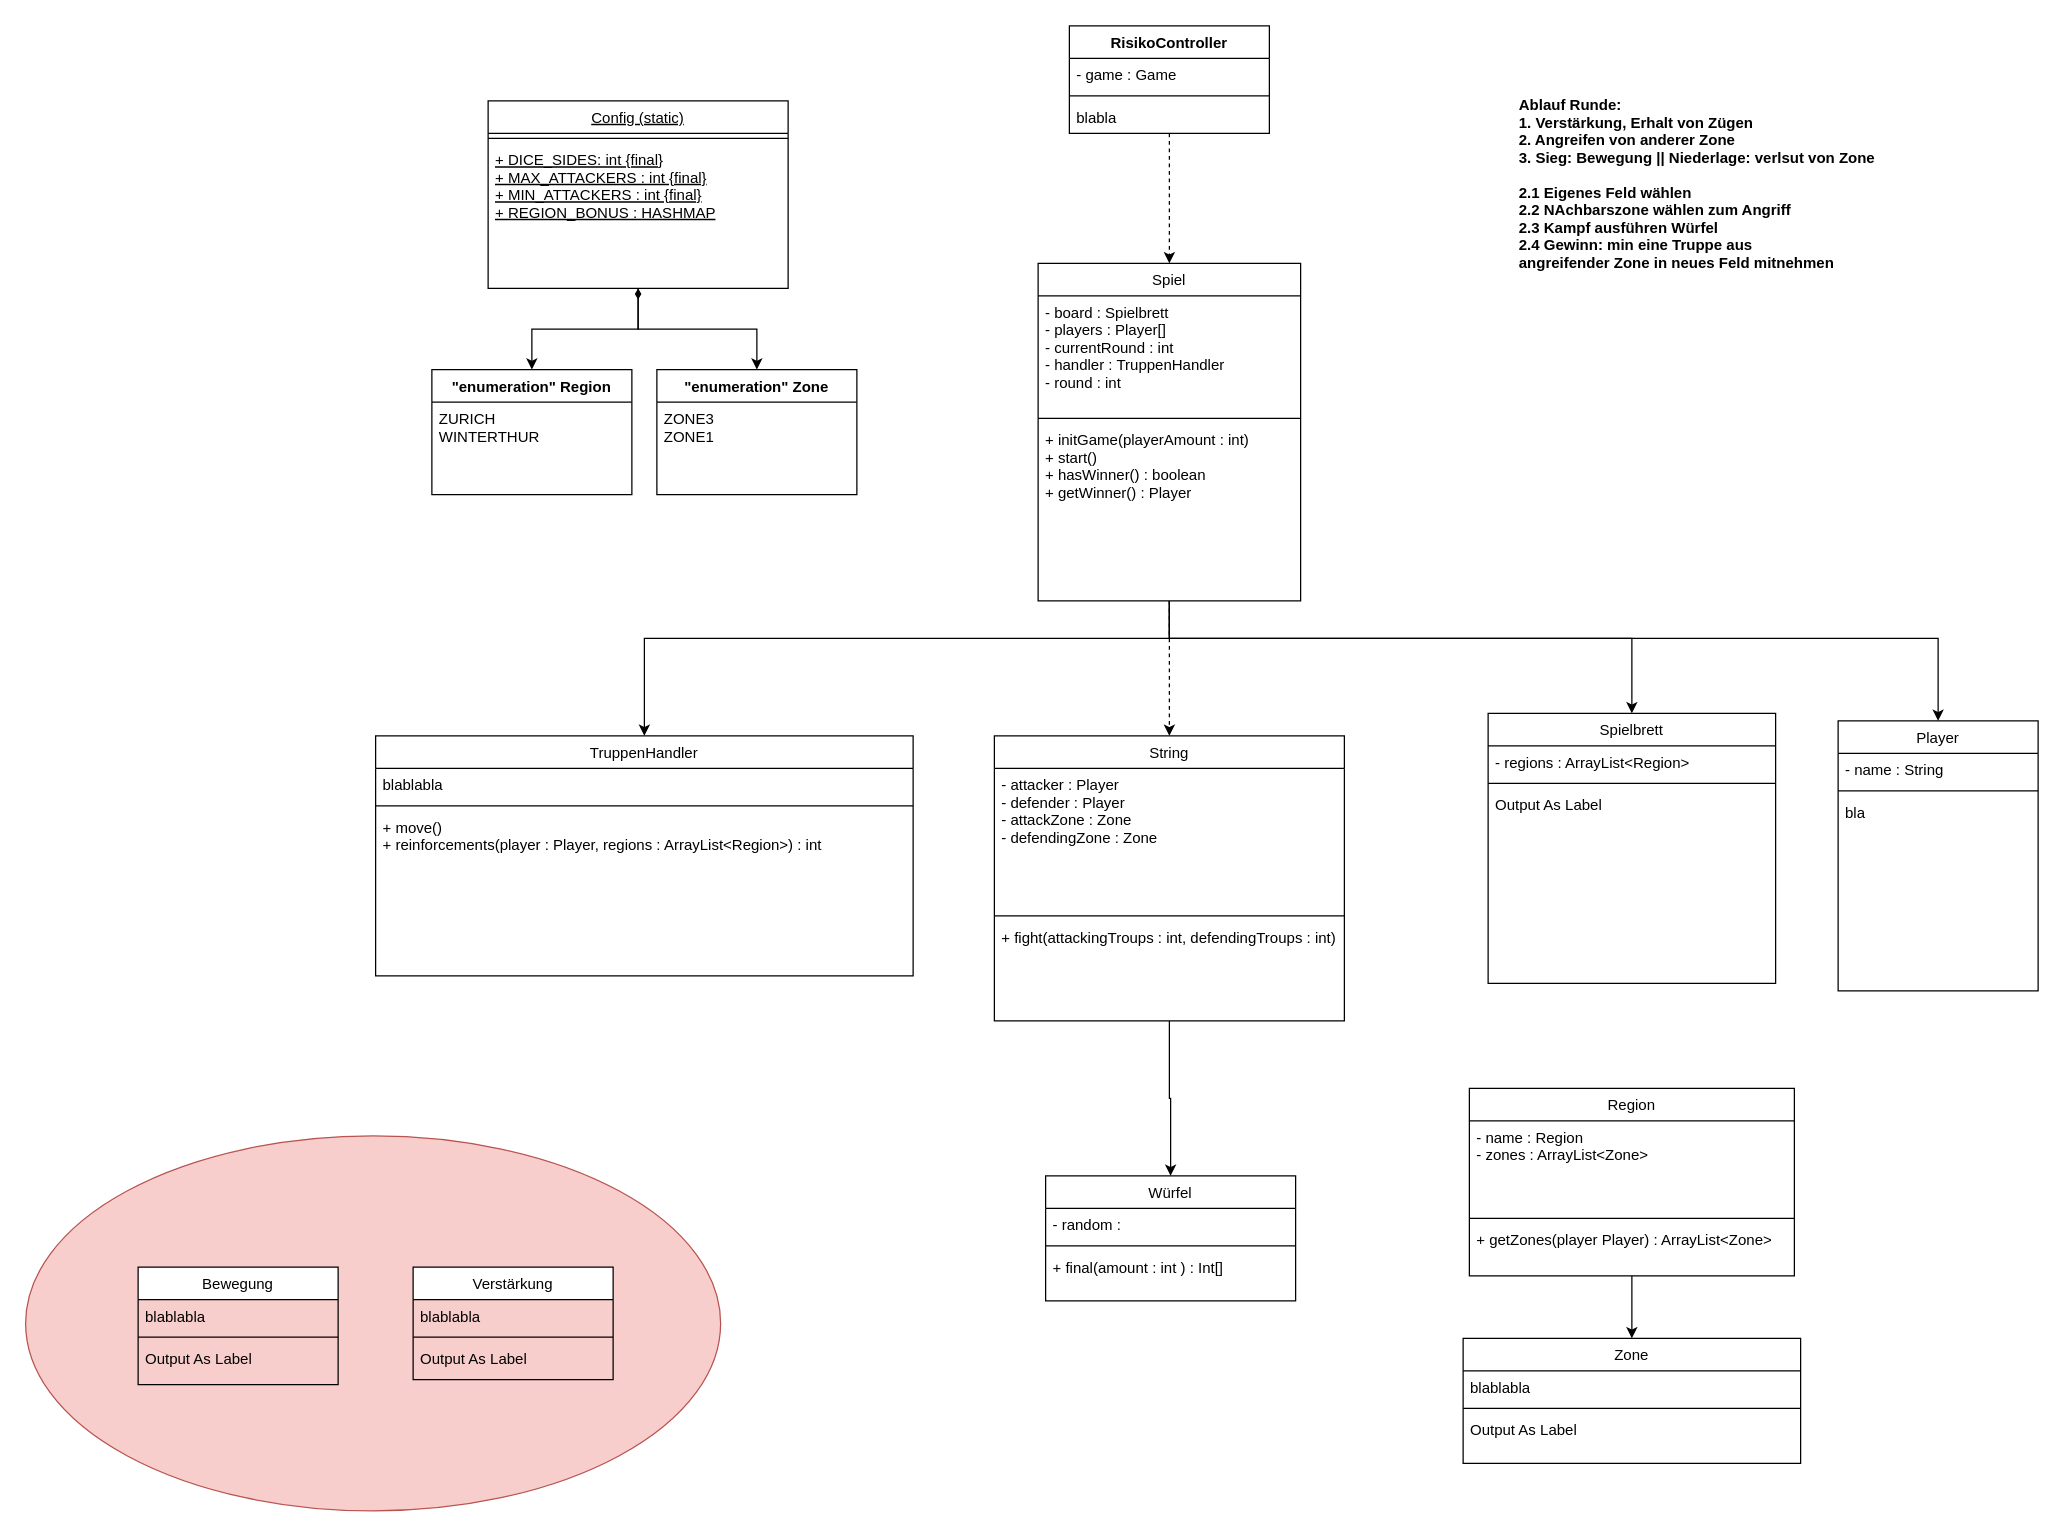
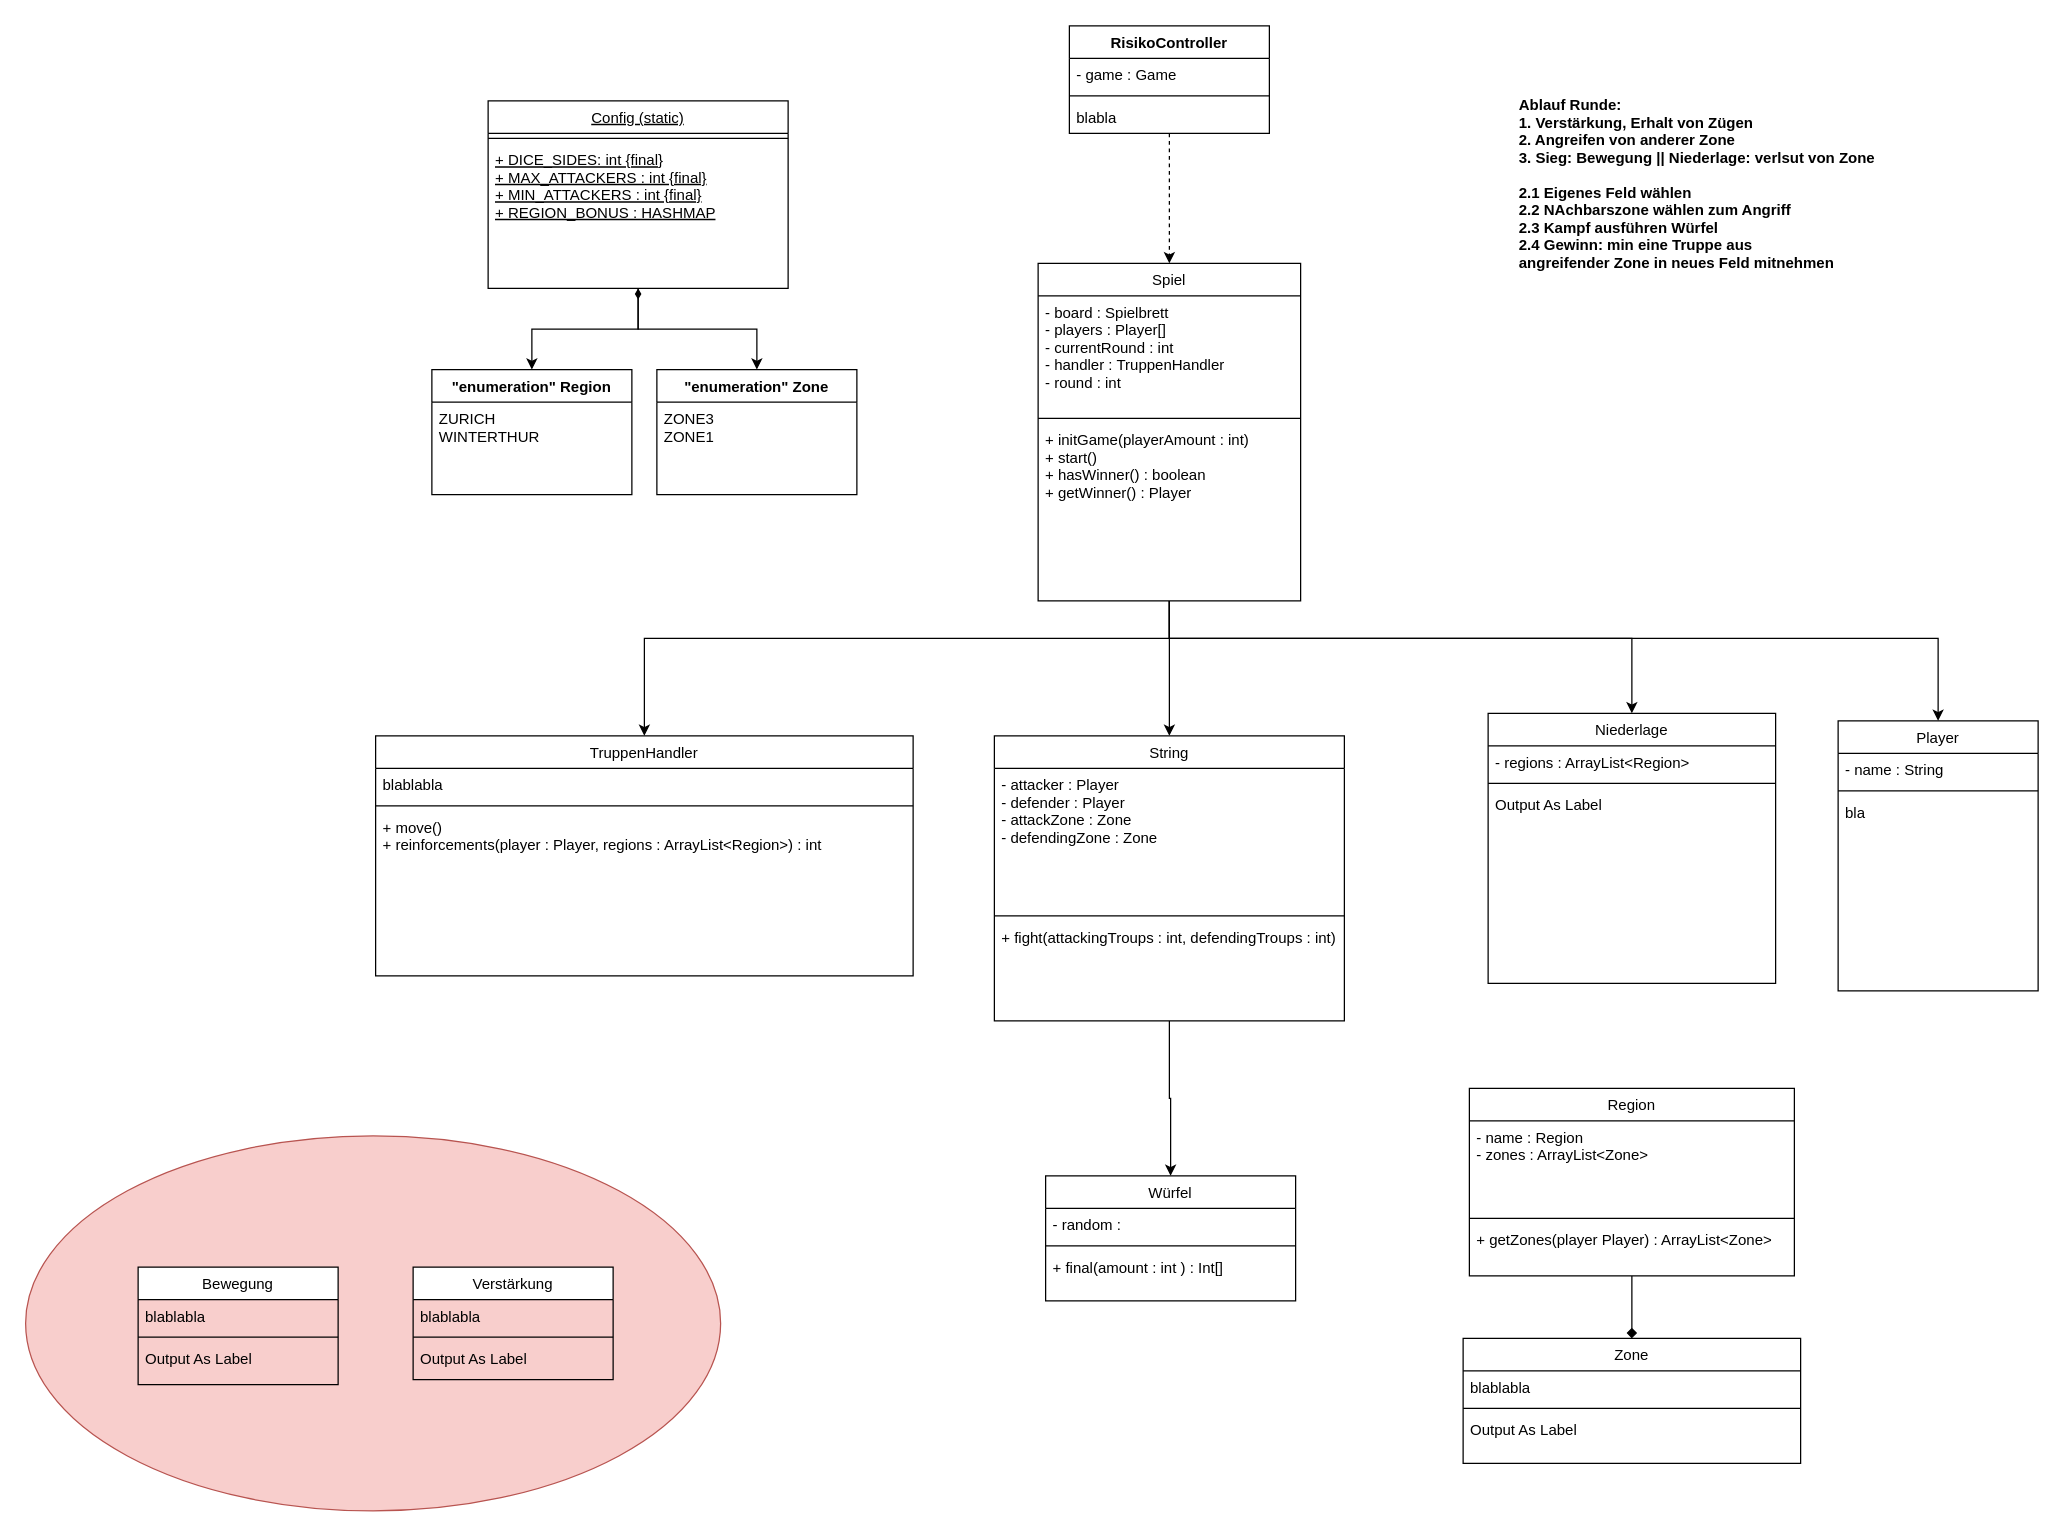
(1169, 684) -> (1169, 684)
(1631, 730) -> (1631, 730)
(1632, 1328) -> (1632, 1327)
